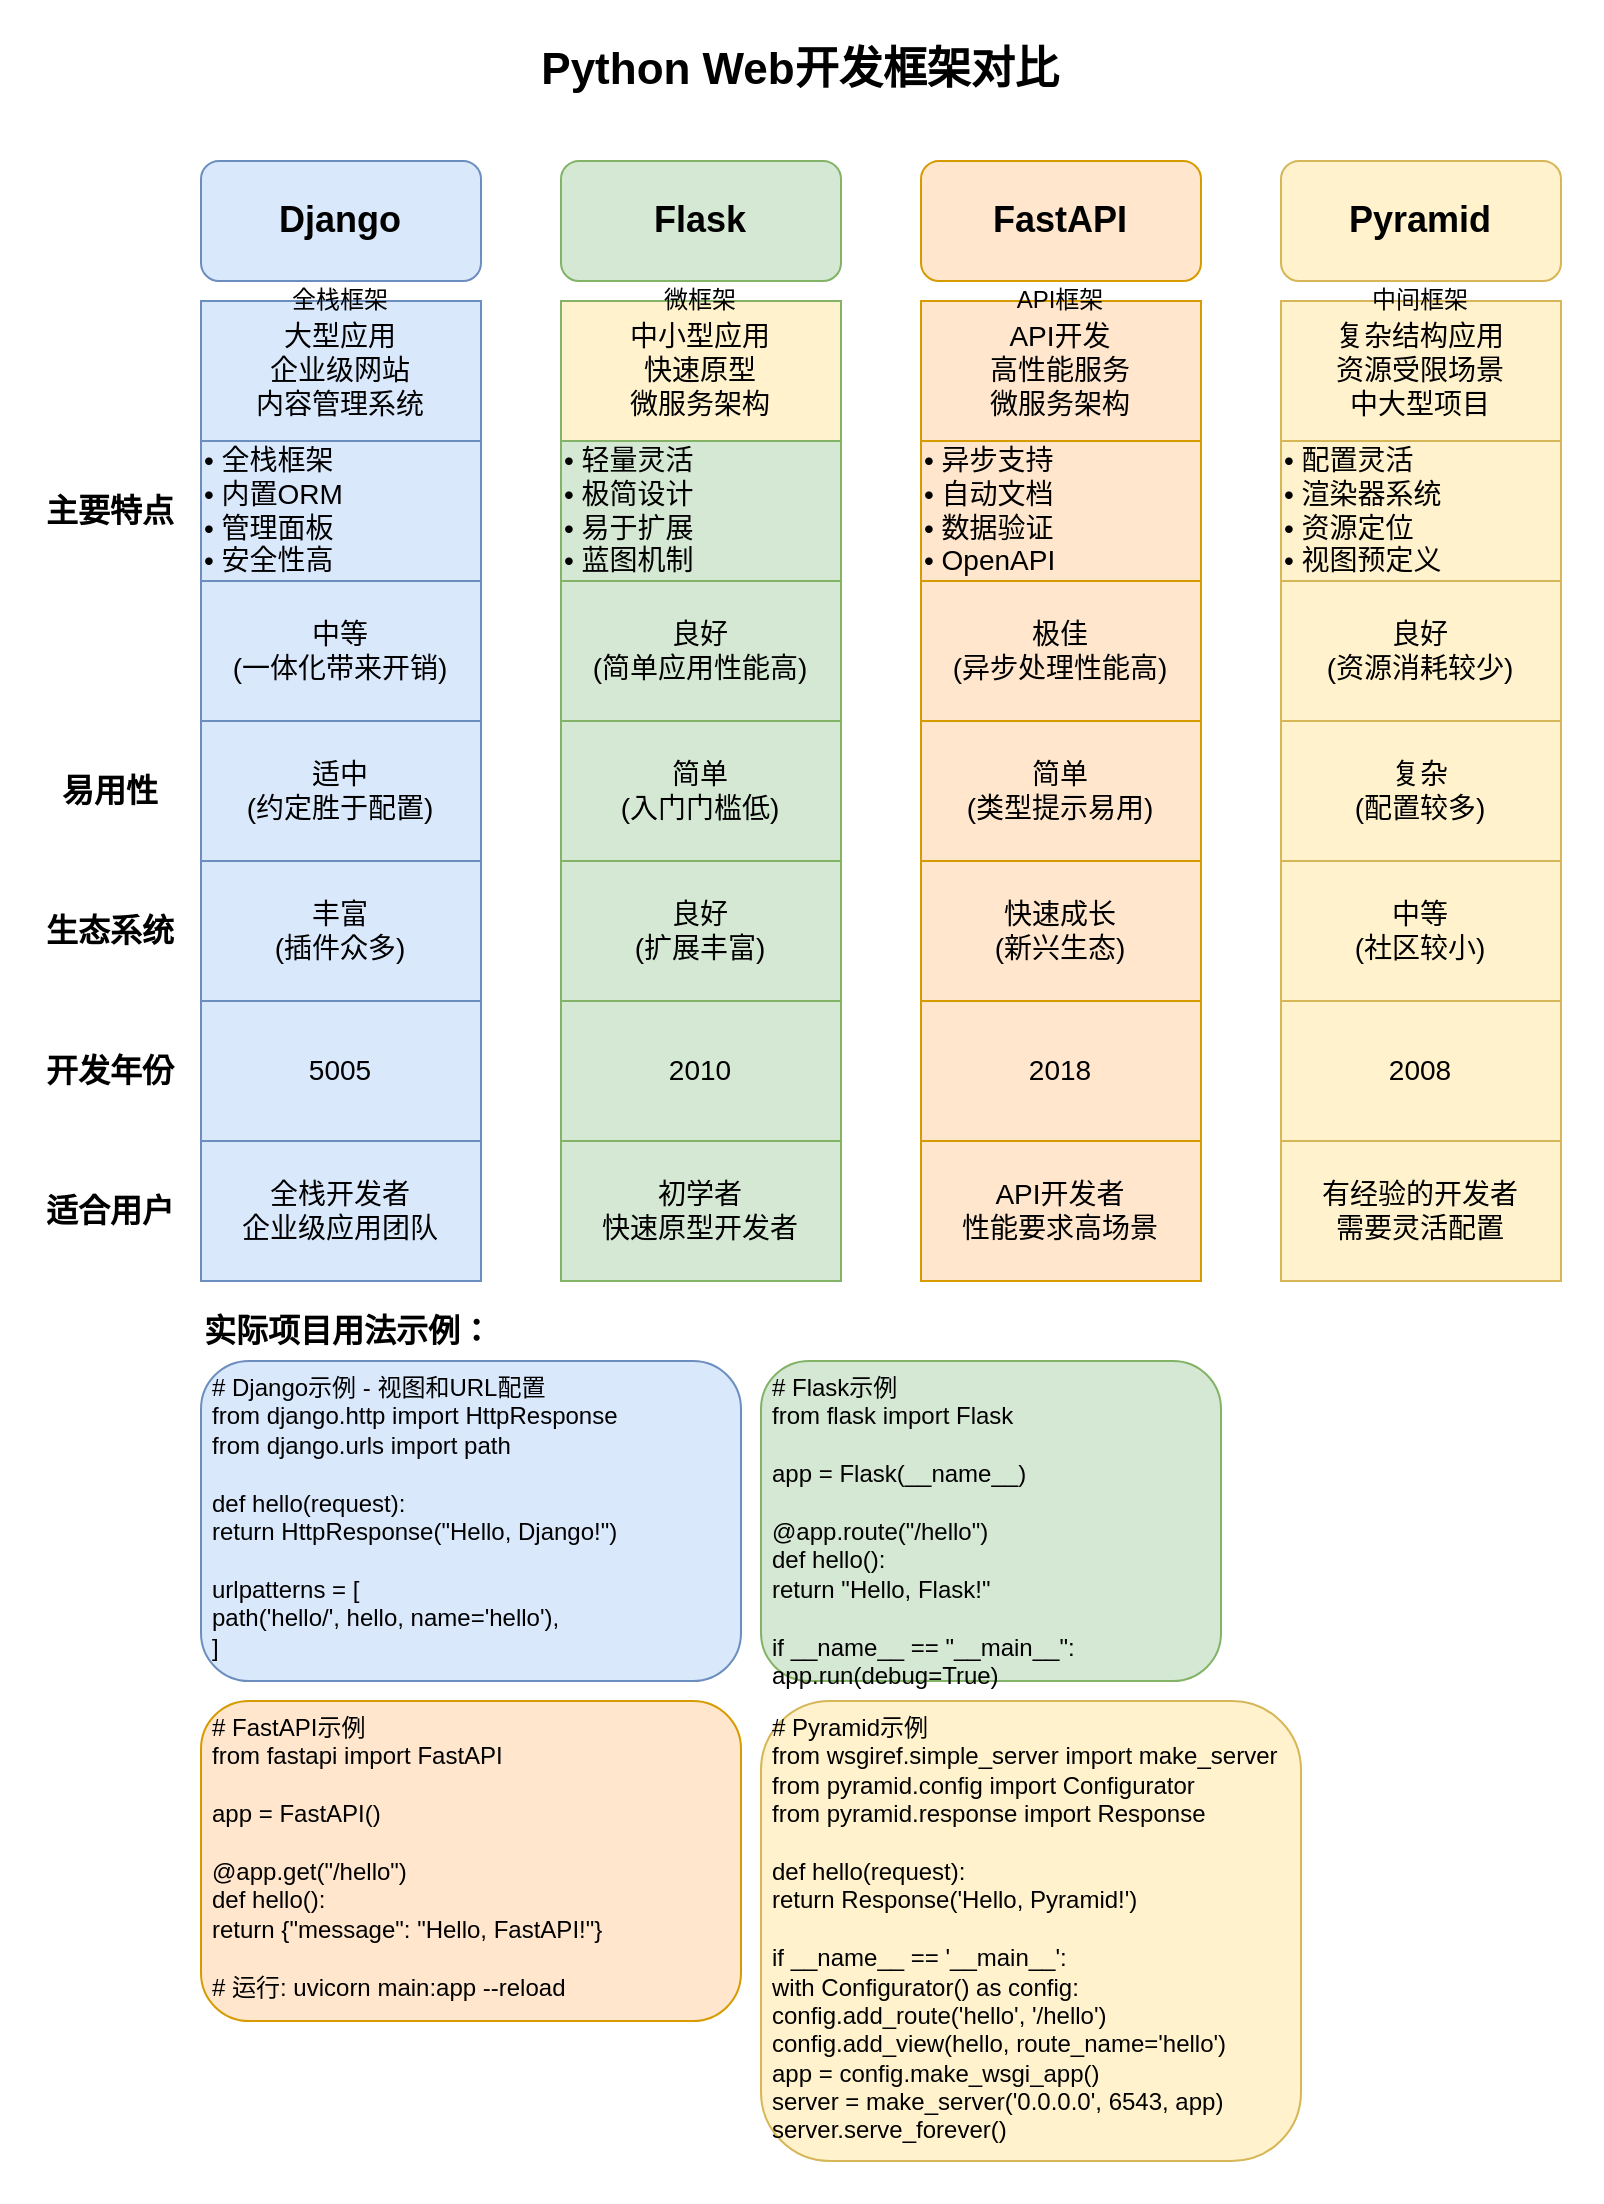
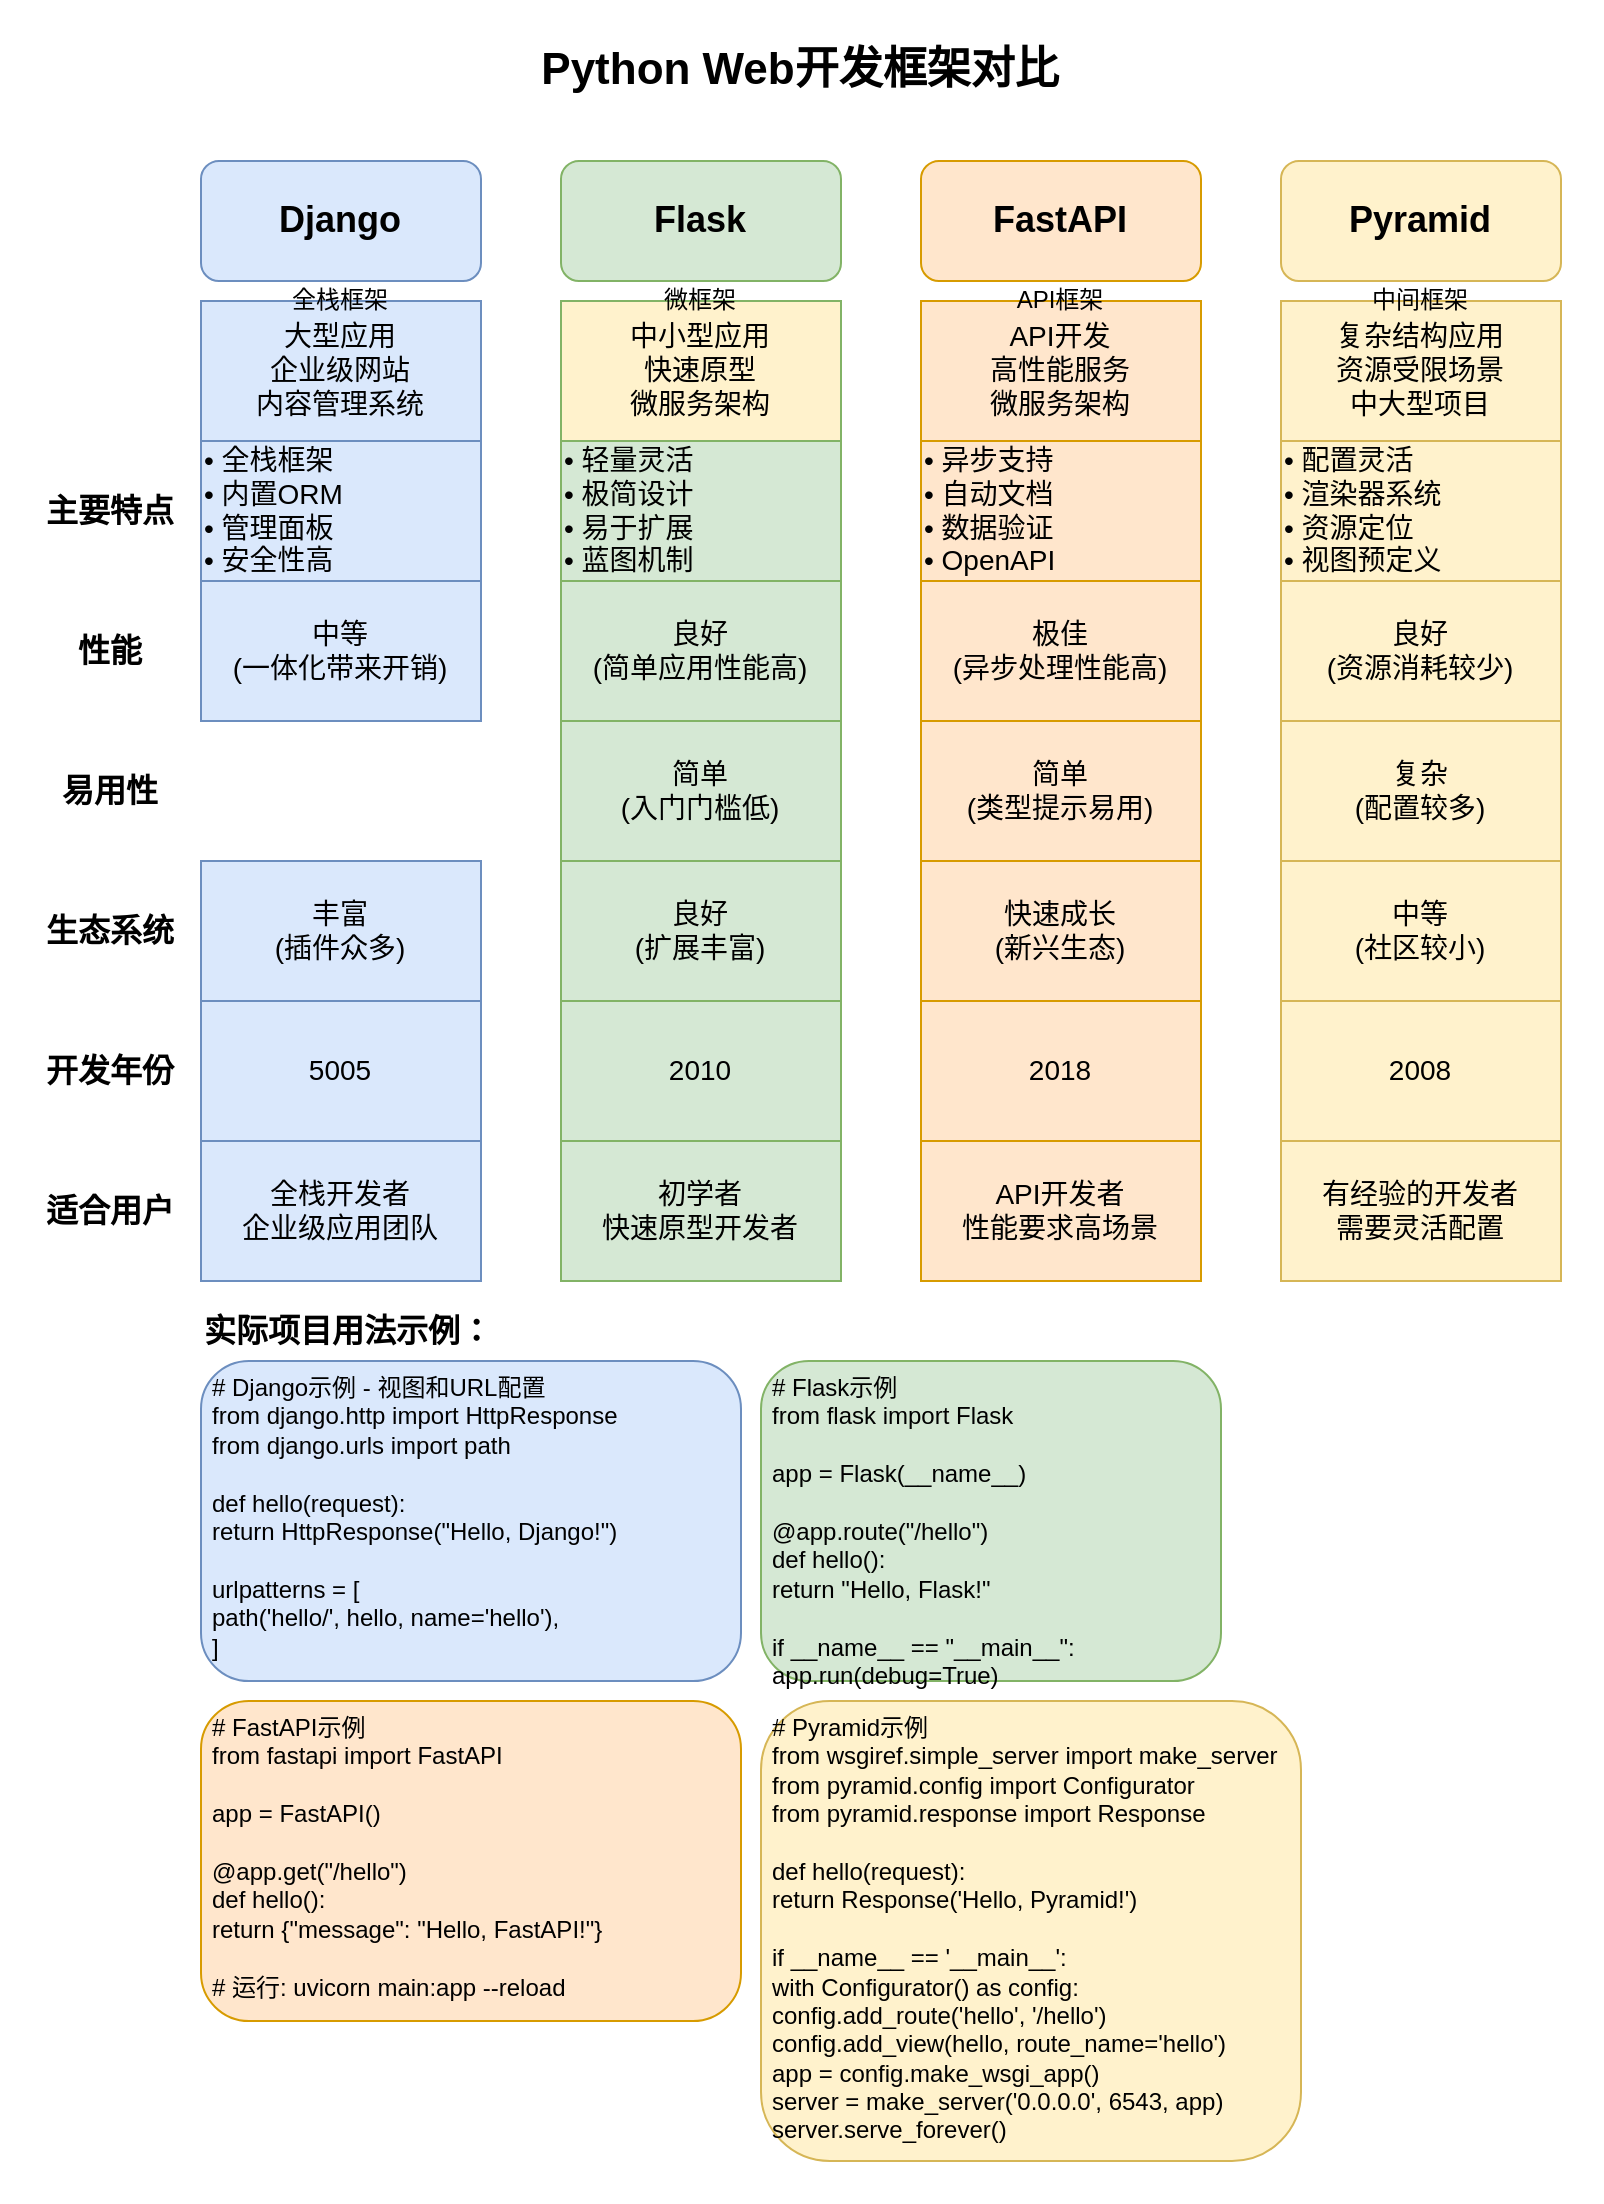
none -> (111, 651)
(341, 791) -> none
